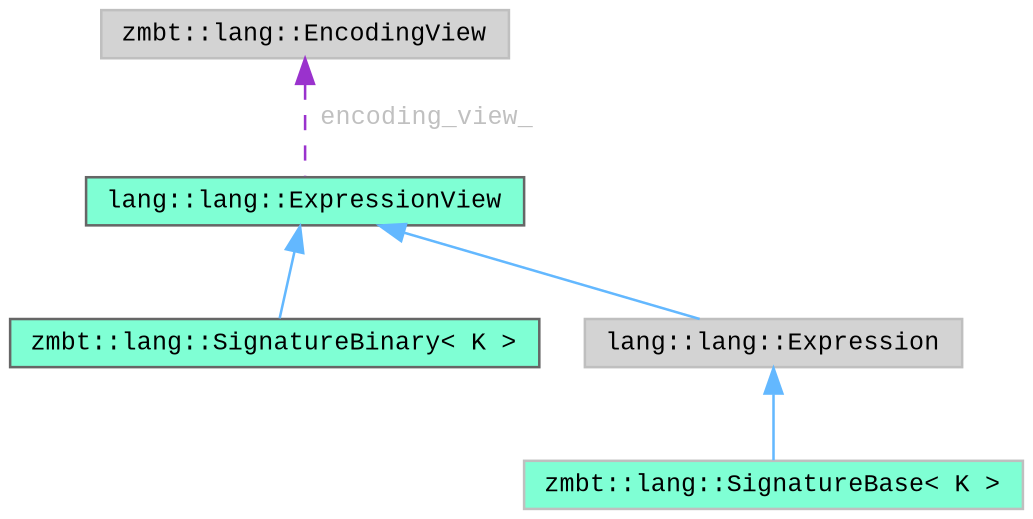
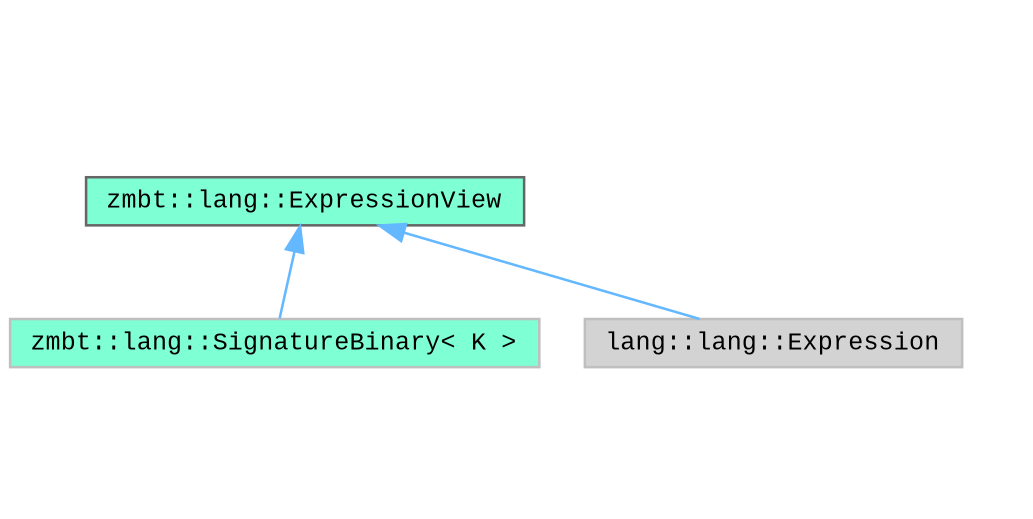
(305, 34) -> none
(305, 201) -> (305, 201)
(275, 343) -> (275, 343)
(774, 485) -> none
